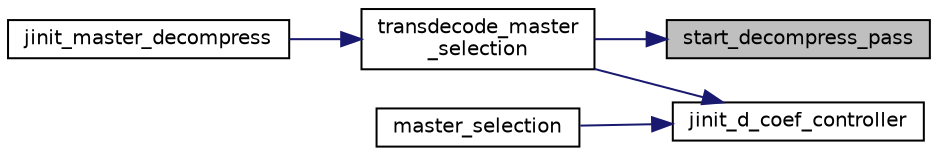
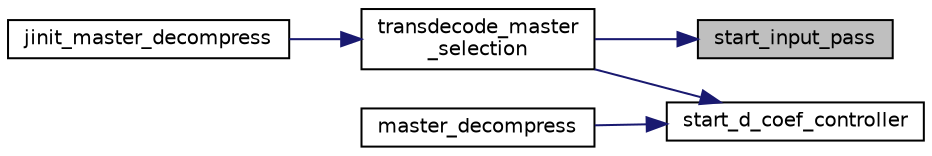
(798, 39) -> (795, 39)
(798, 122) -> (795, 122)
(478, 128) -> (478, 128)
